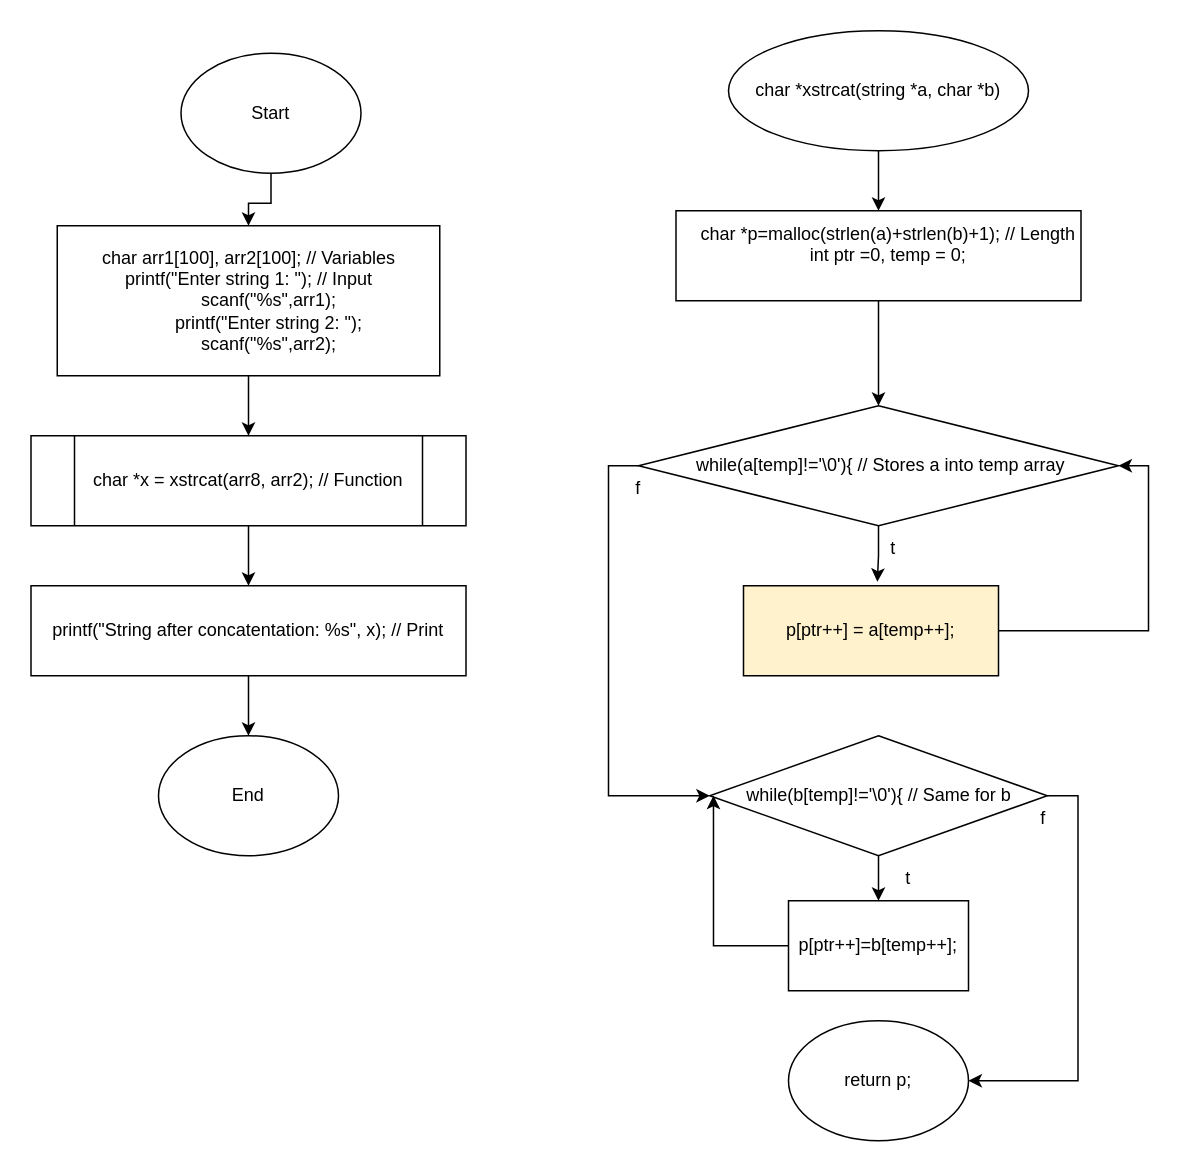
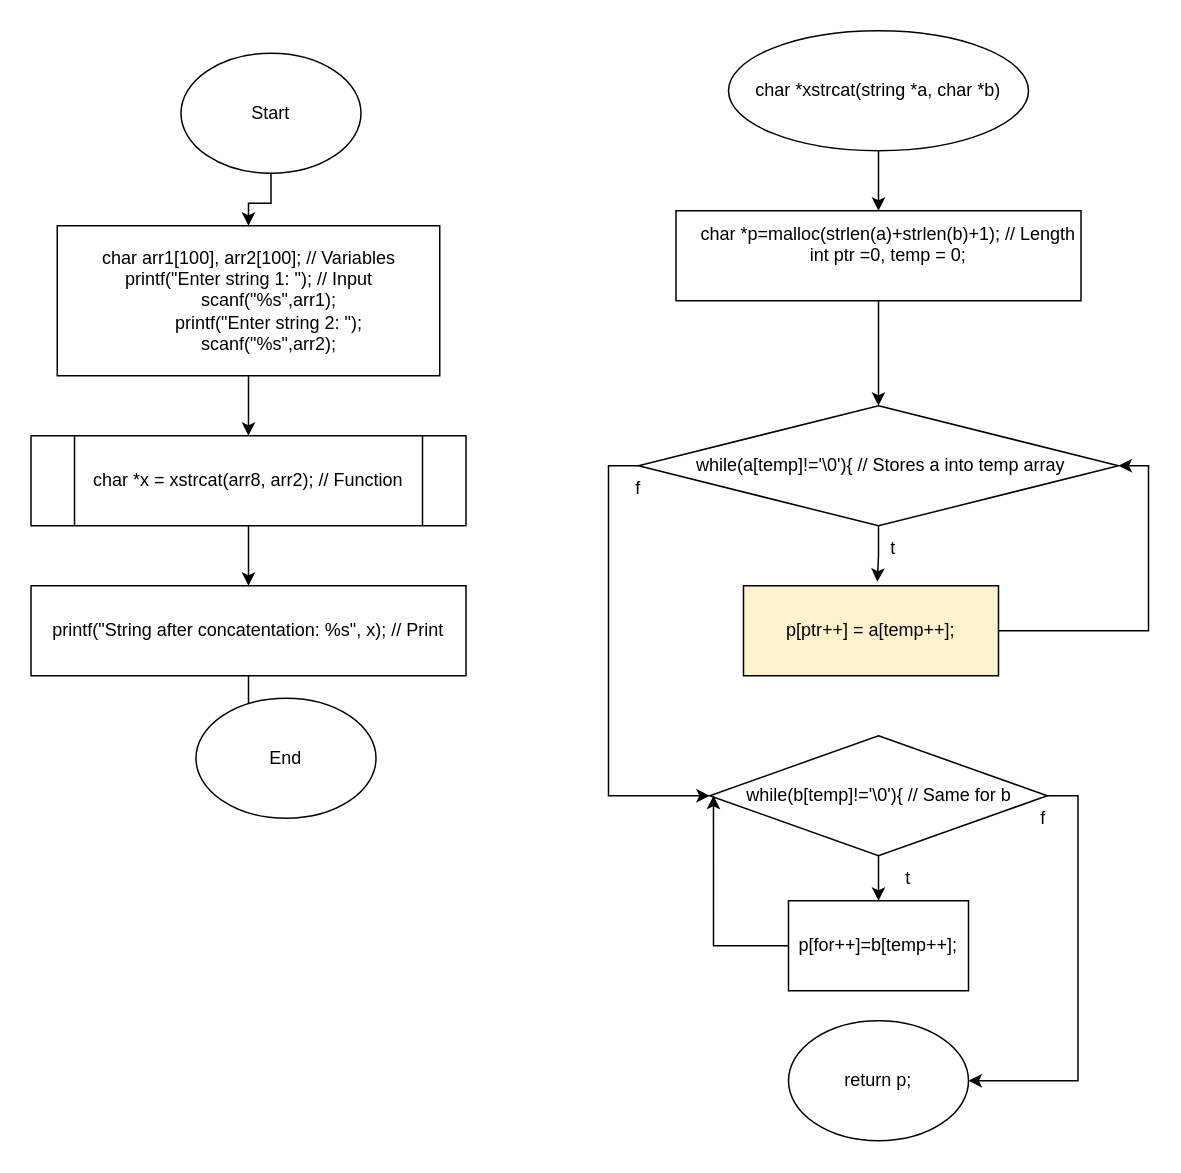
(248, 796) -> (286, 758)
(878, 946) -> (878, 946)
